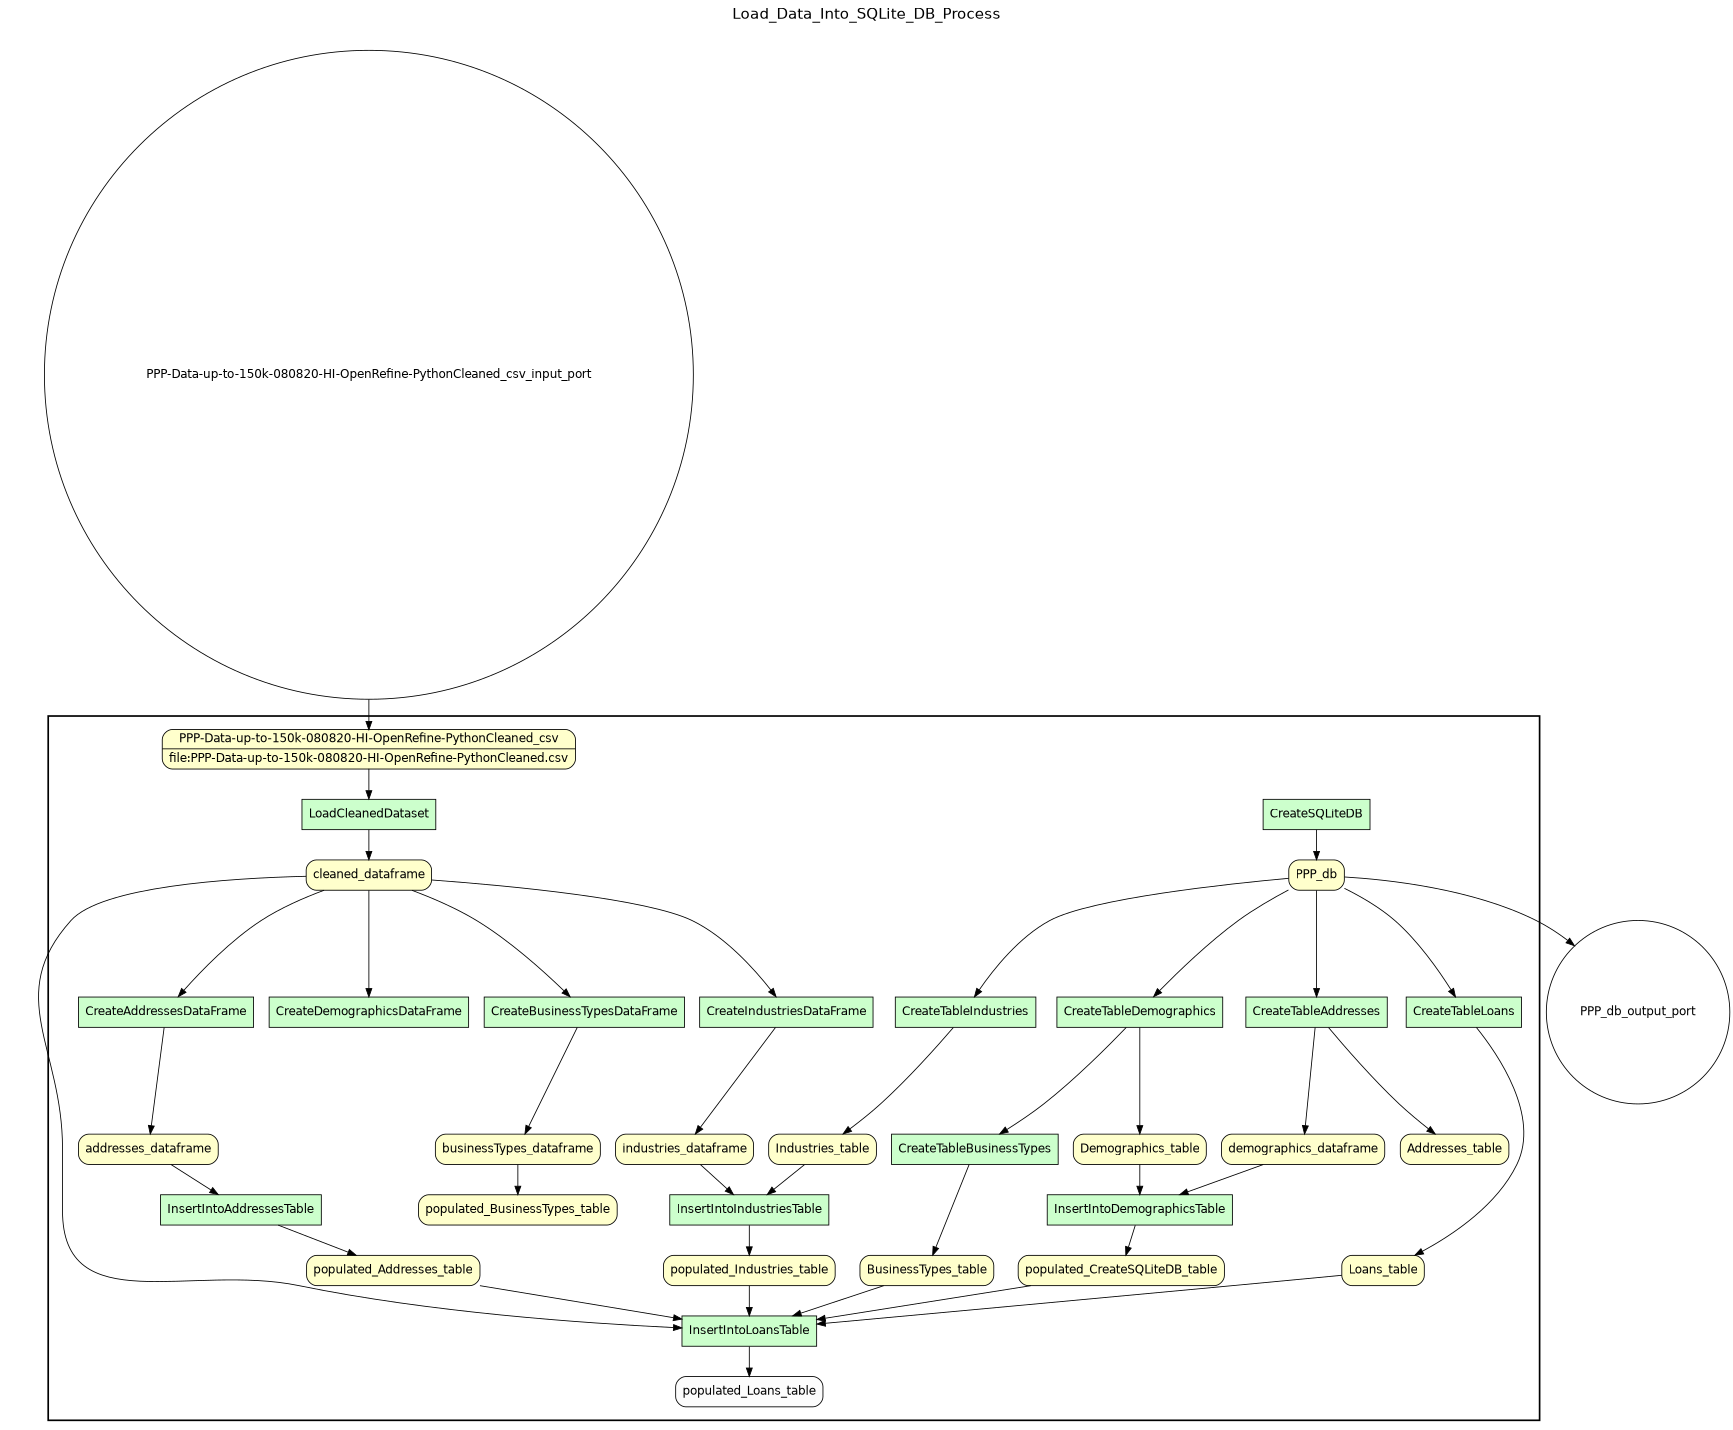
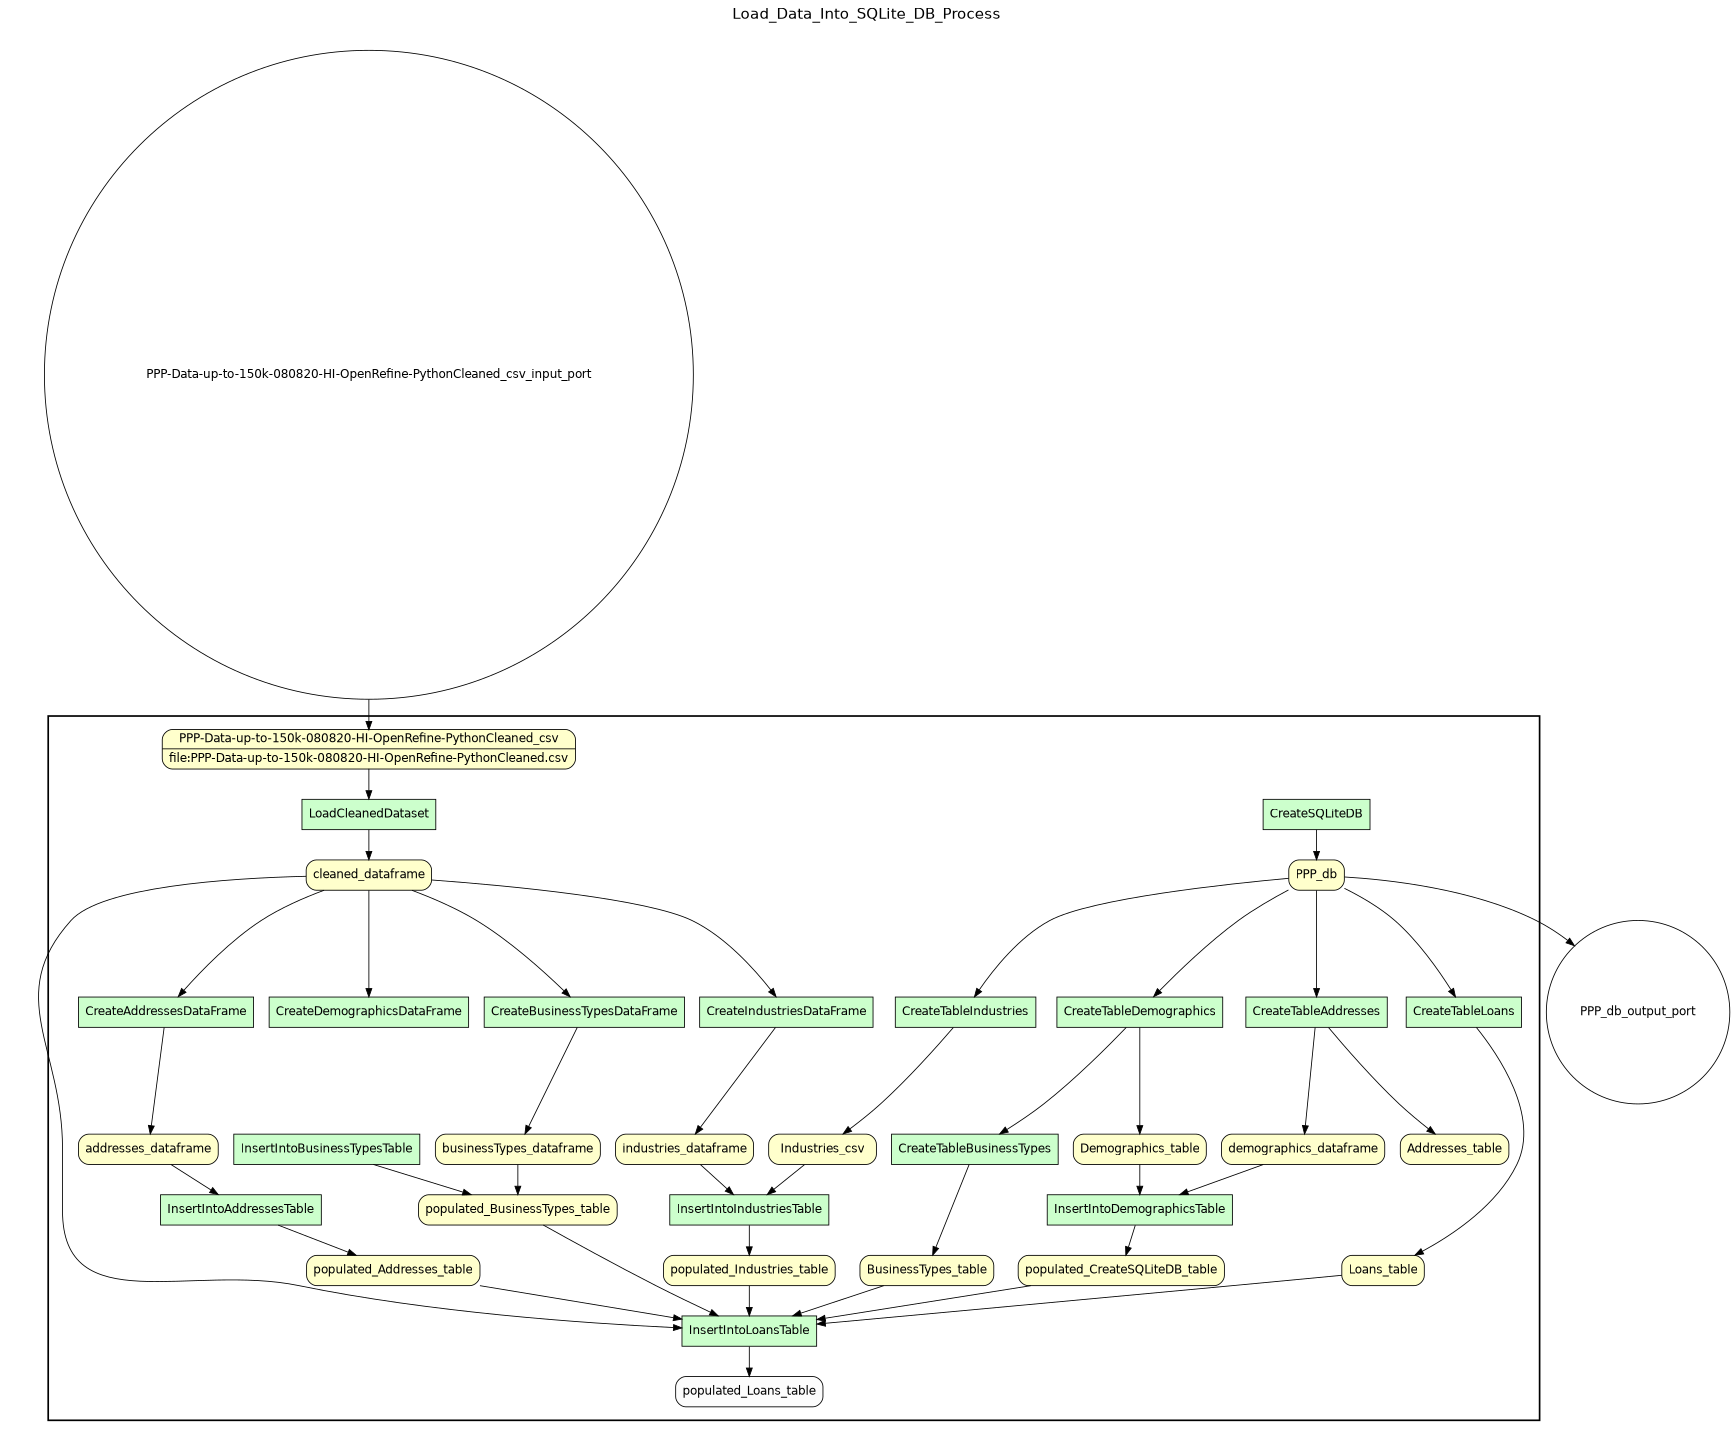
none -> (327, 1149)
(823, 1149) -> (823, 1149)
none -> (626, 1270)
